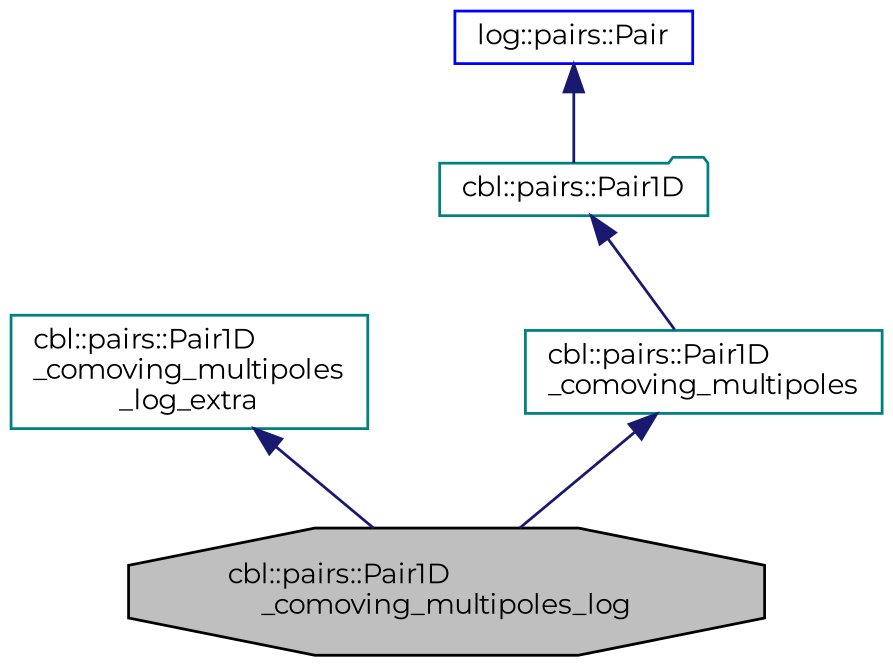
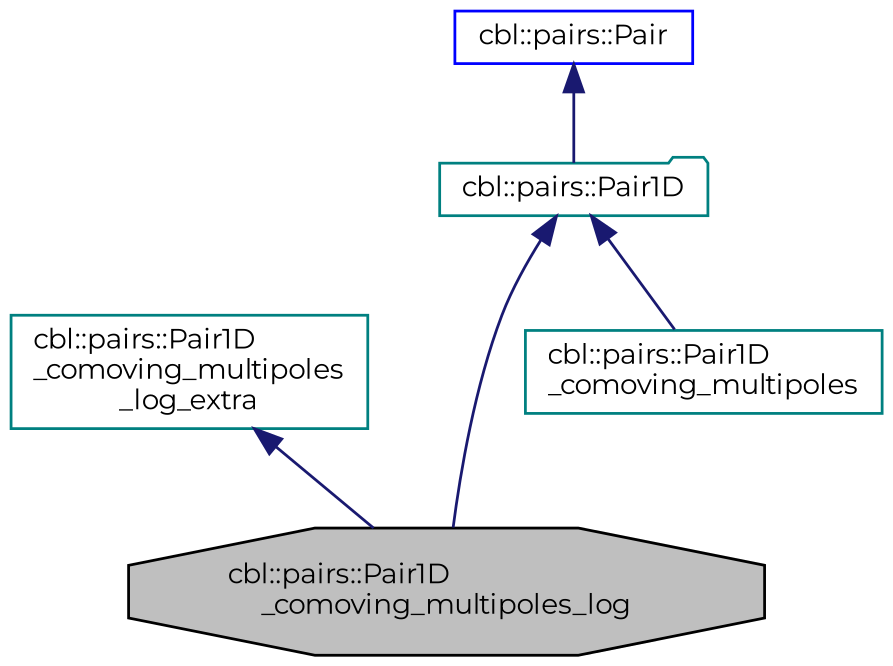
(574, 37) -> (574, 37)
(577, 480) -> (482, 379)
